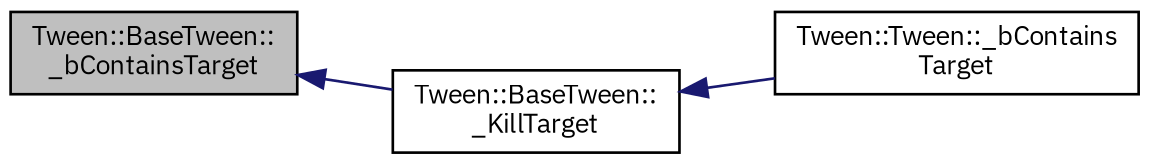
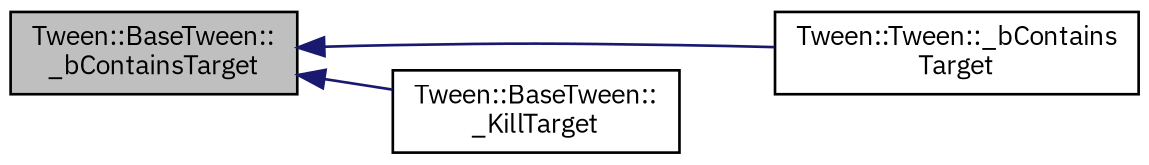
(741, 83) -> (550, 44)
